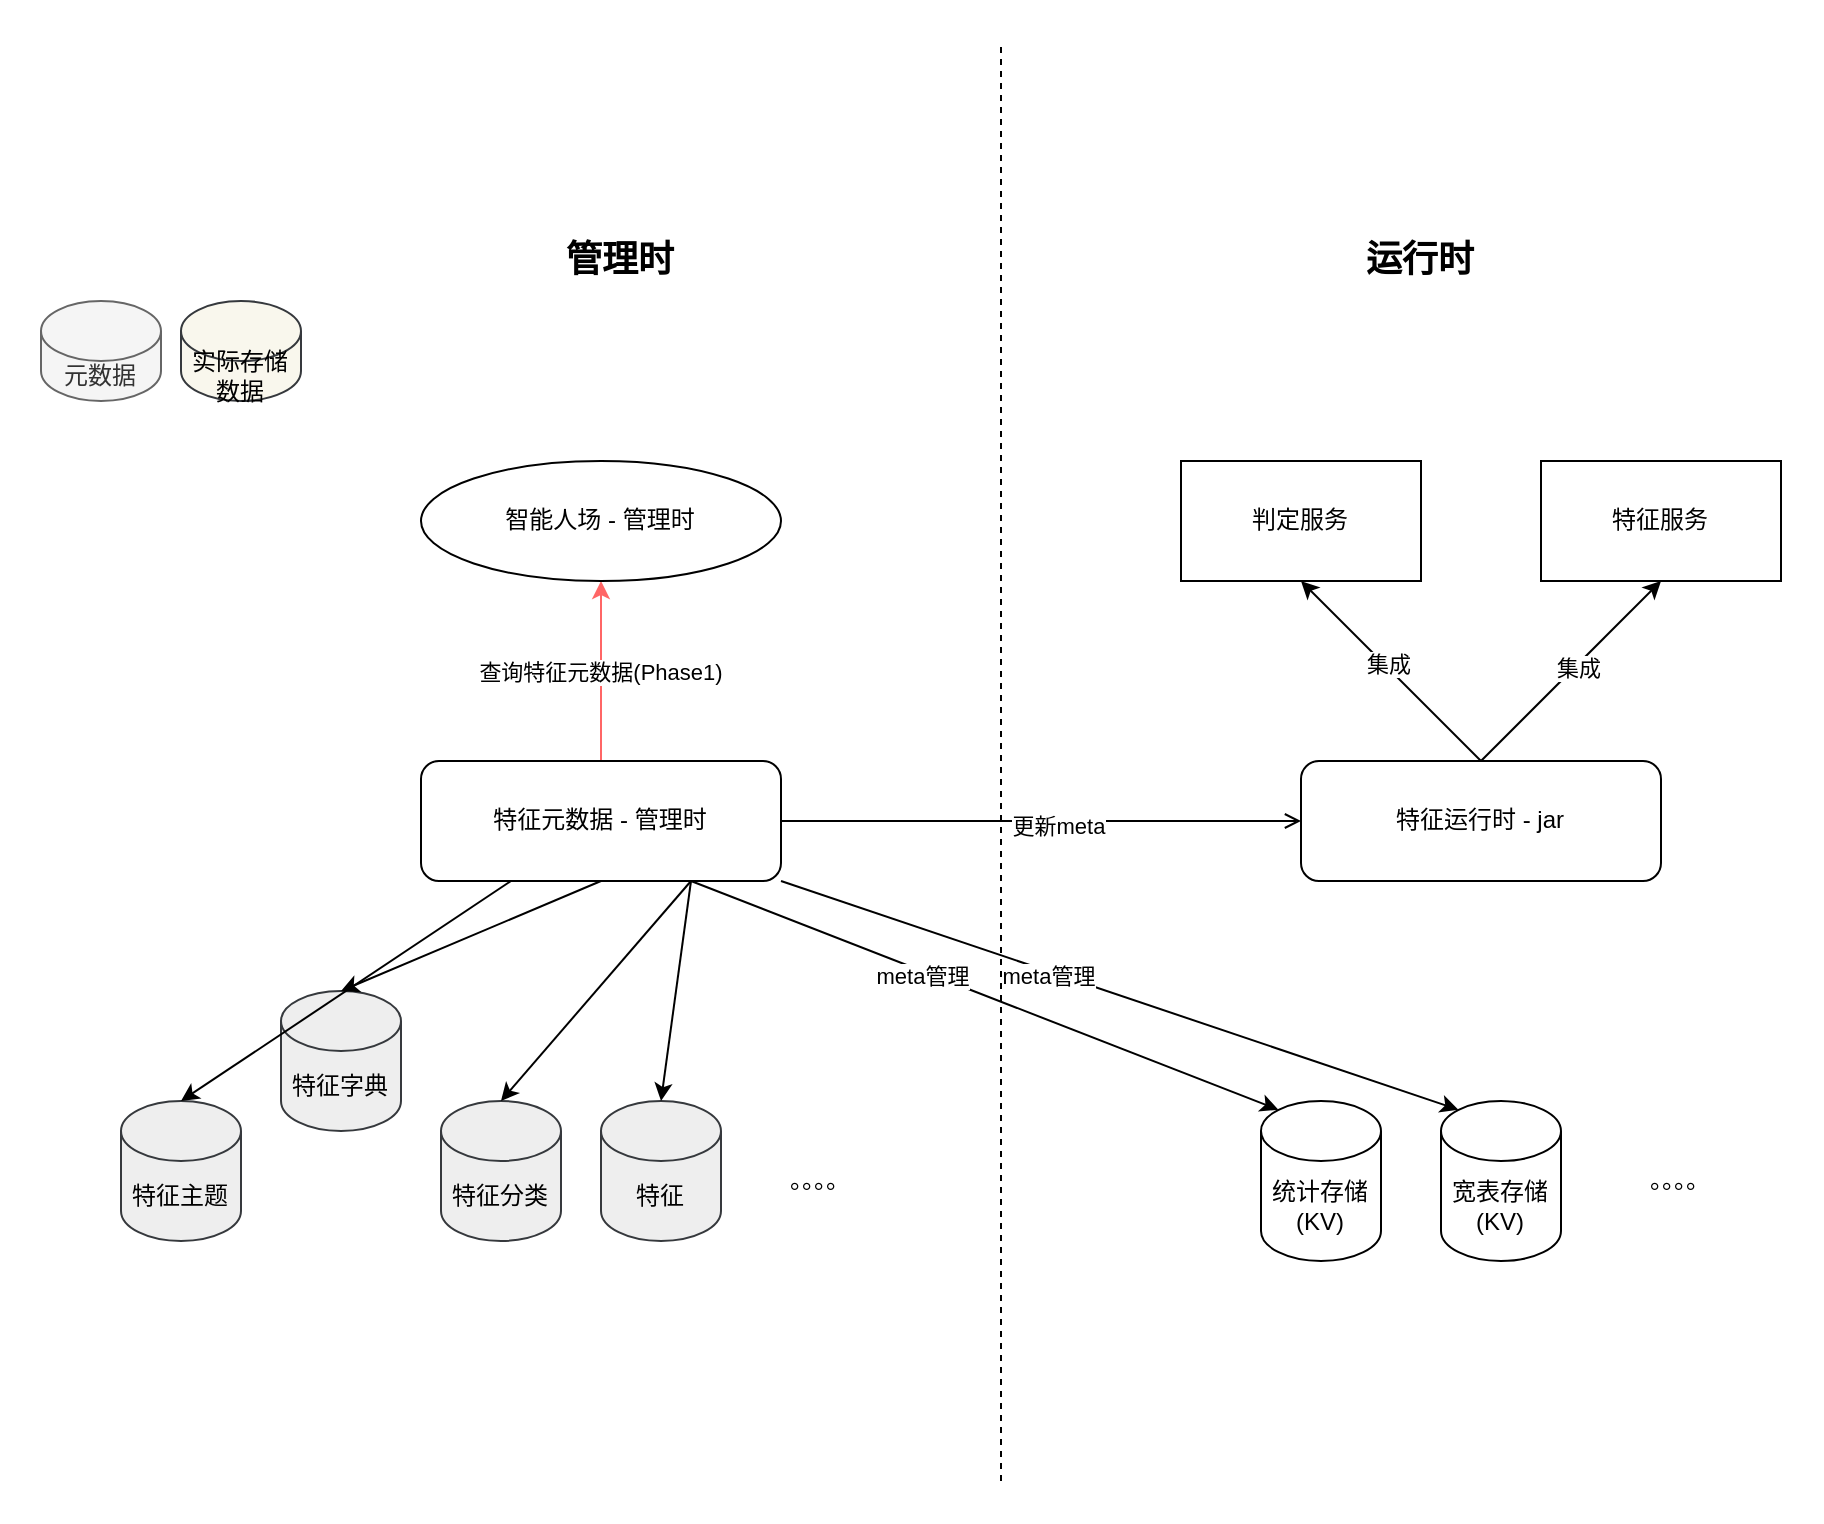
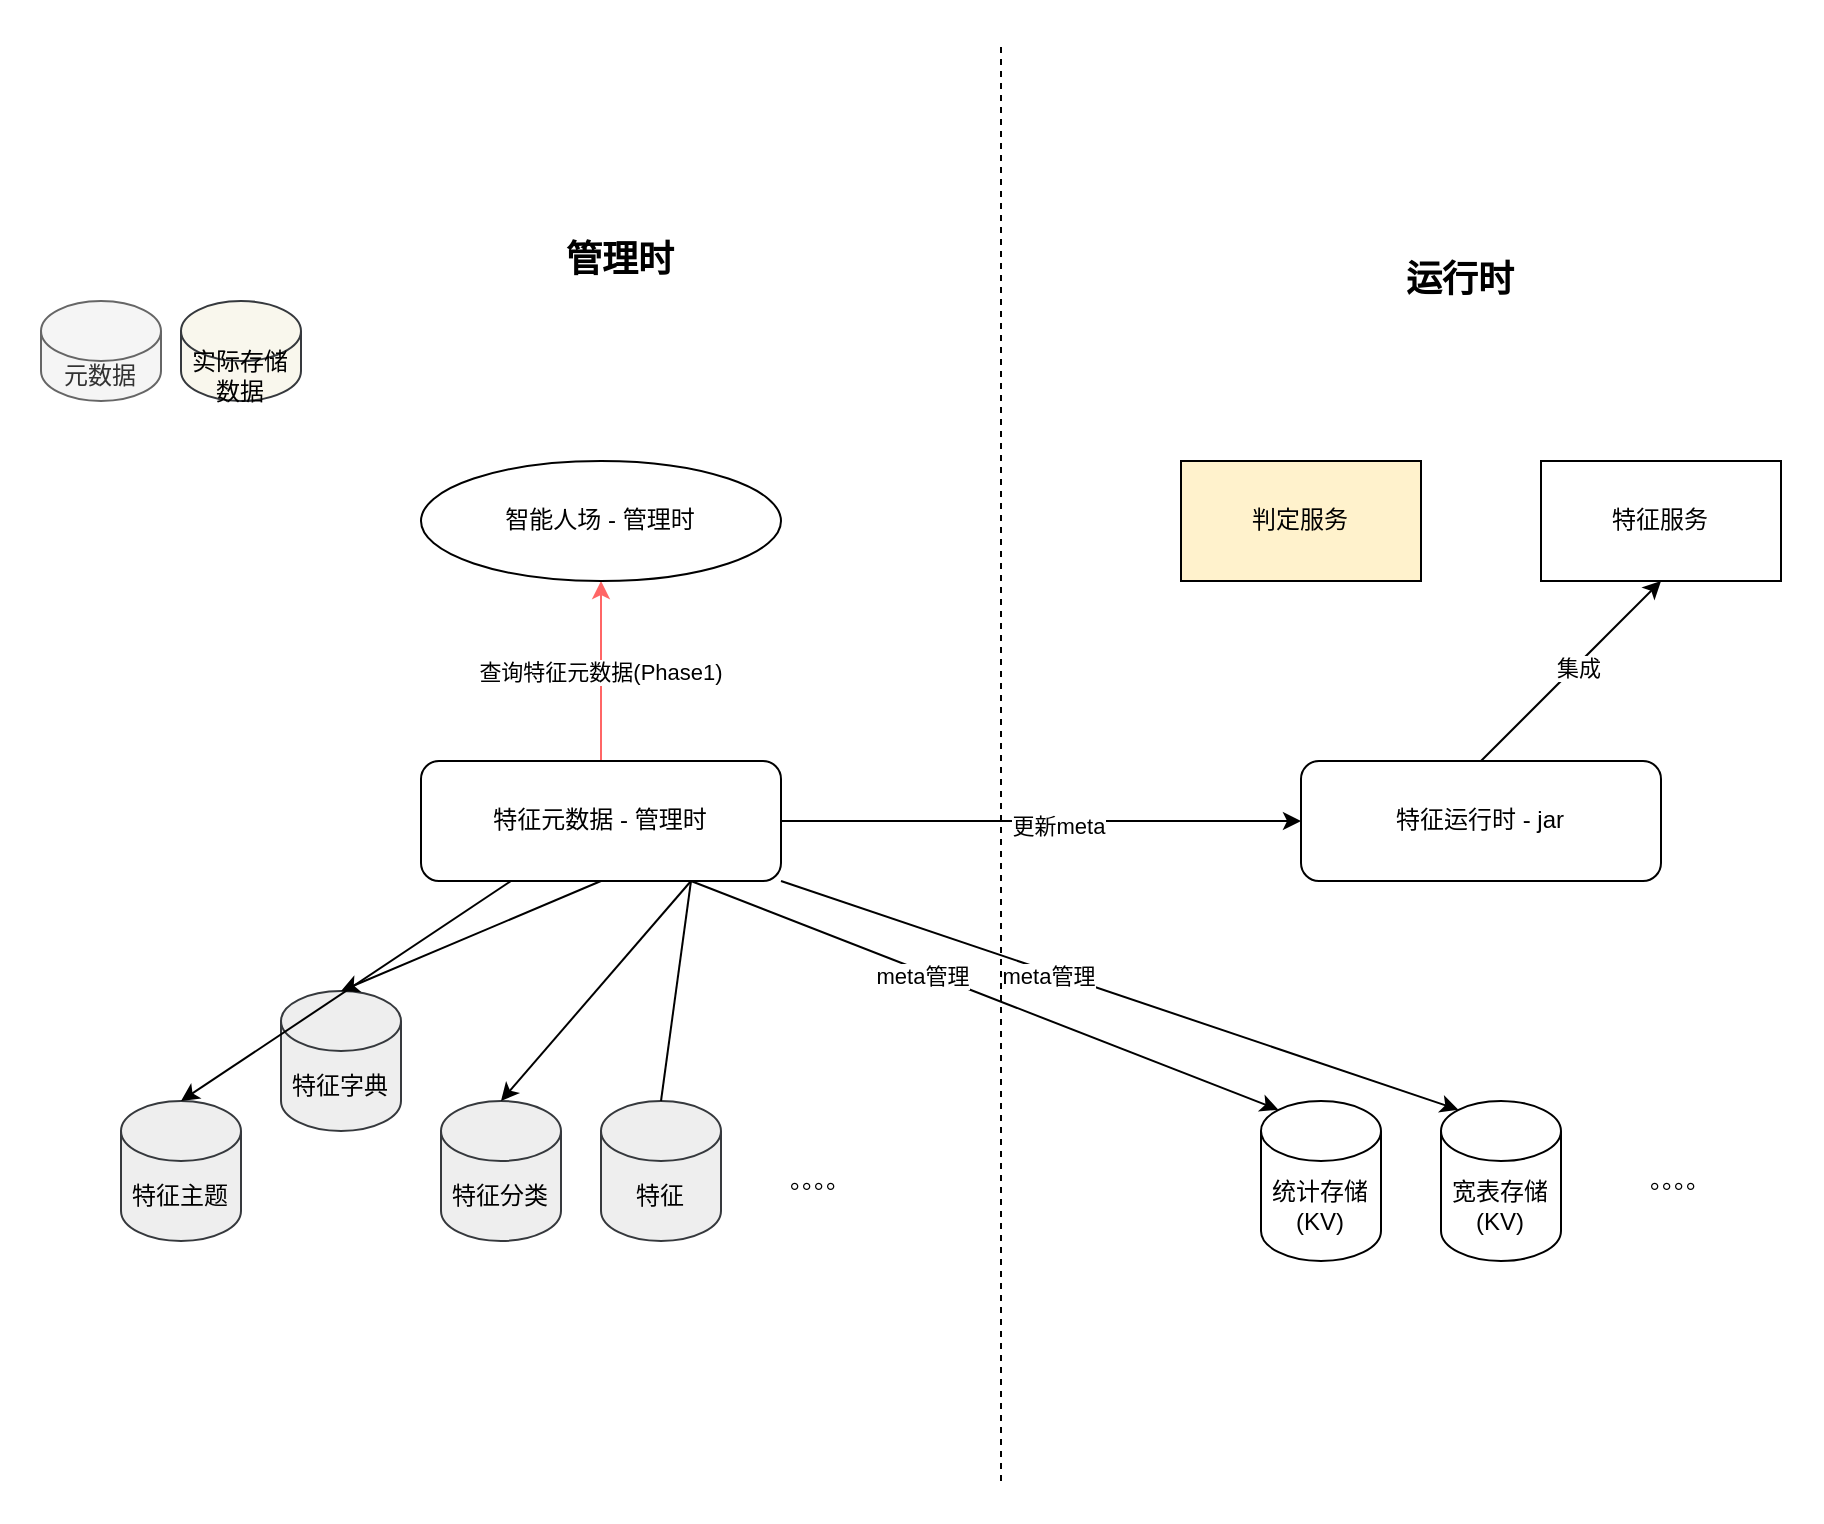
(1421, 261) -> (1461, 281)
(1301, 521) -> (1301, 521)
(1396, 676) -> none
(1289, 821) -> (1286, 821)
(663, 1086) -> (662, 1091)
